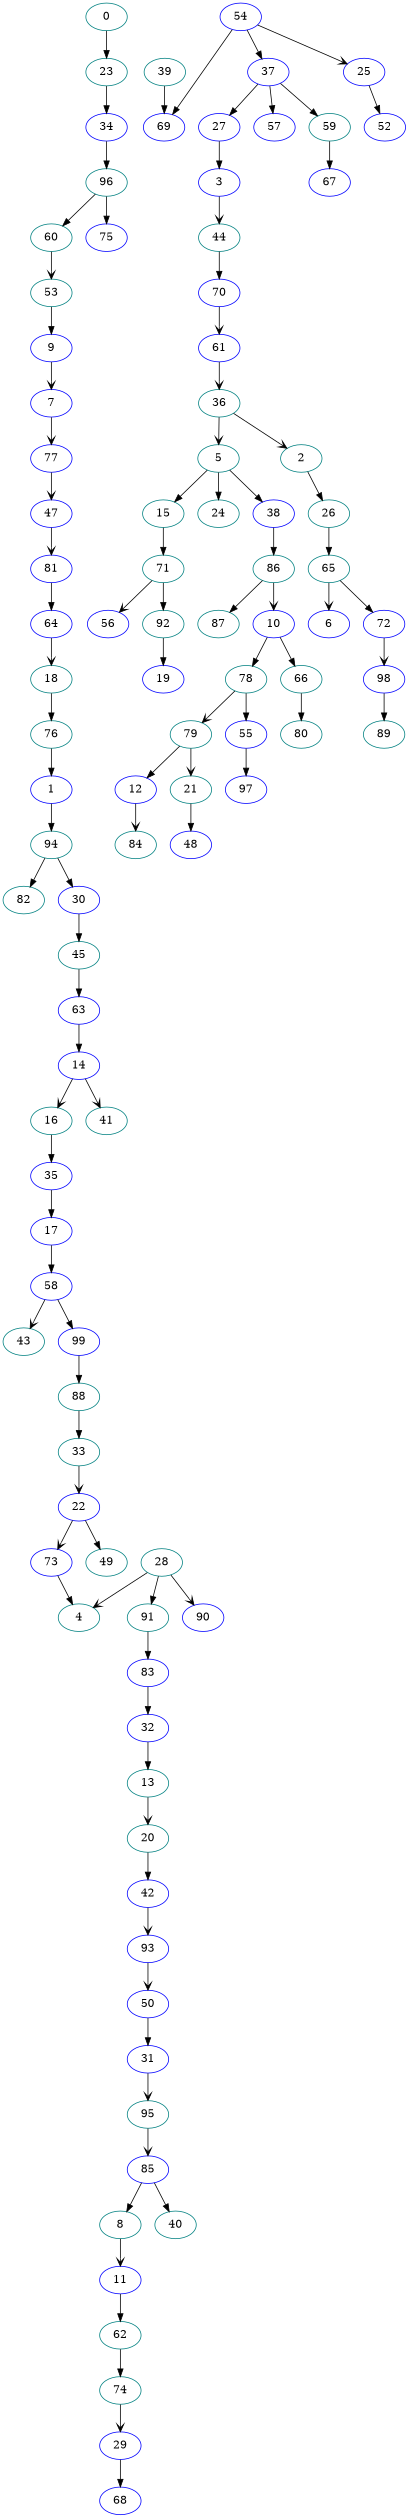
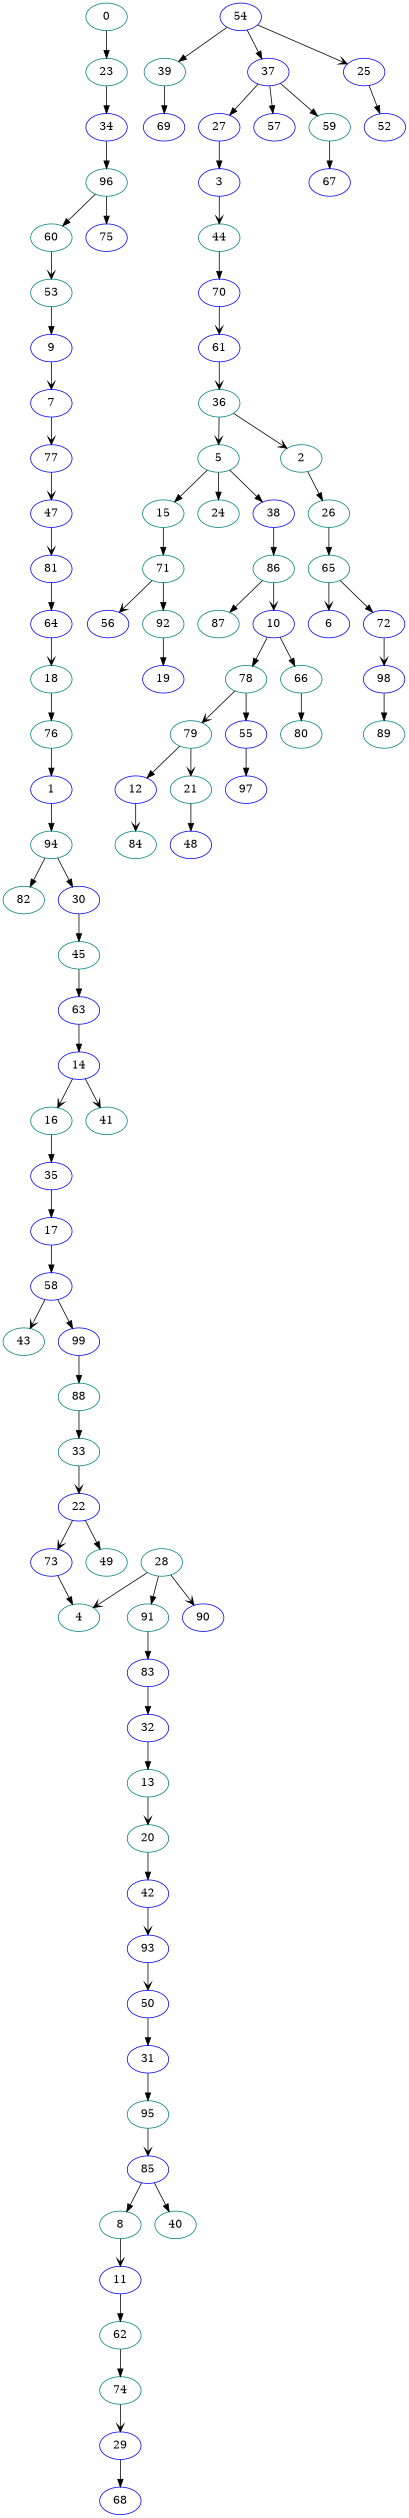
(205, 69) -> (206, 42)
(148, 2083) -> (148, 2083)
